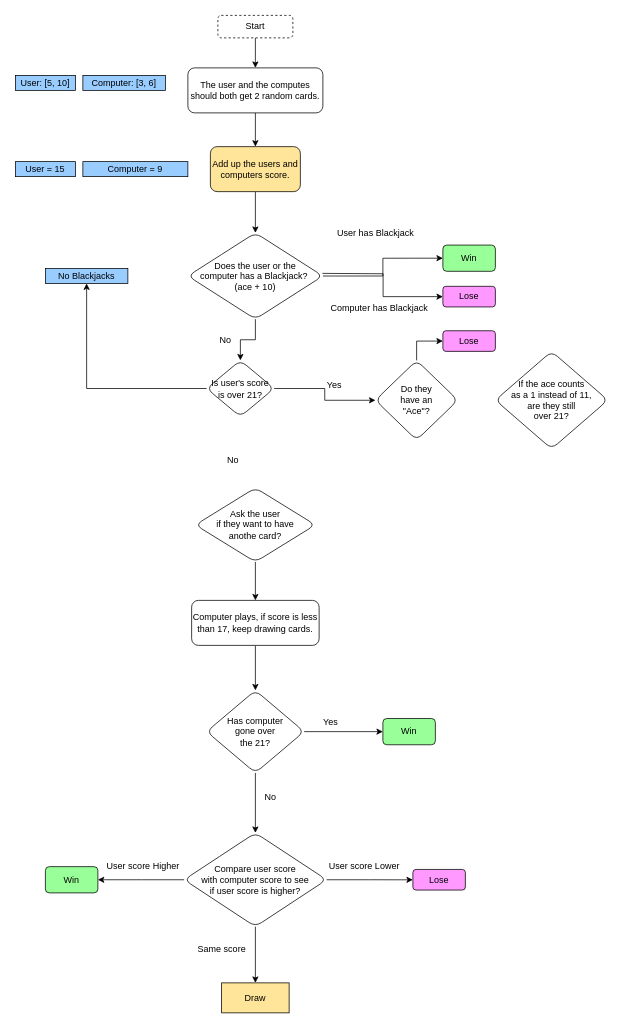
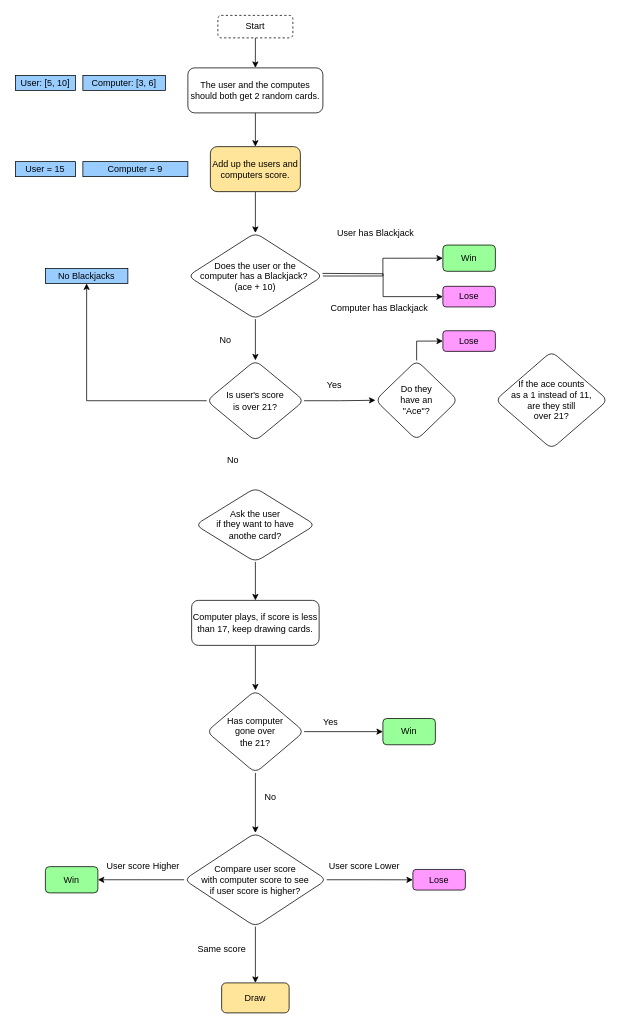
(240, 389) -> (255, 401)
(255, 998) -> (255, 998)
